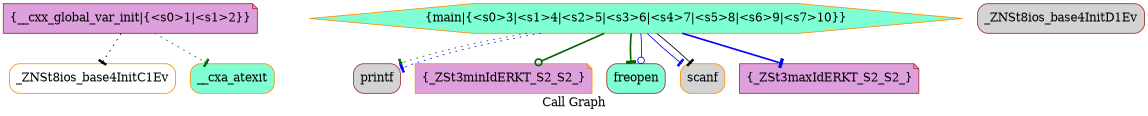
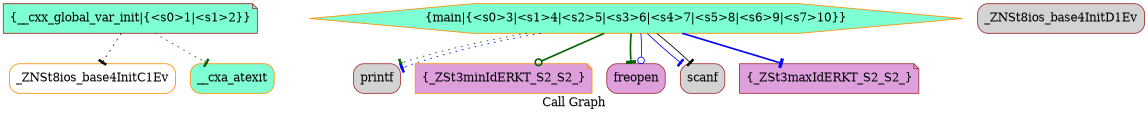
(130, 18) -> (130, 18)
(636, 79) -> (636, 79)
(703, 79) -> (703, 79)
